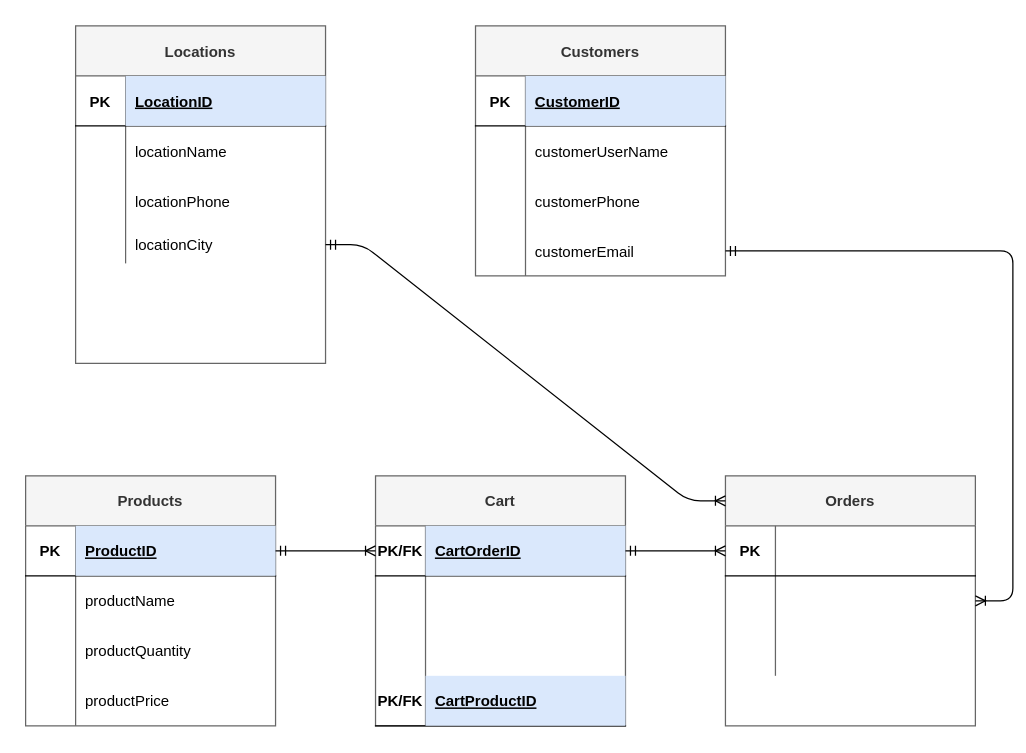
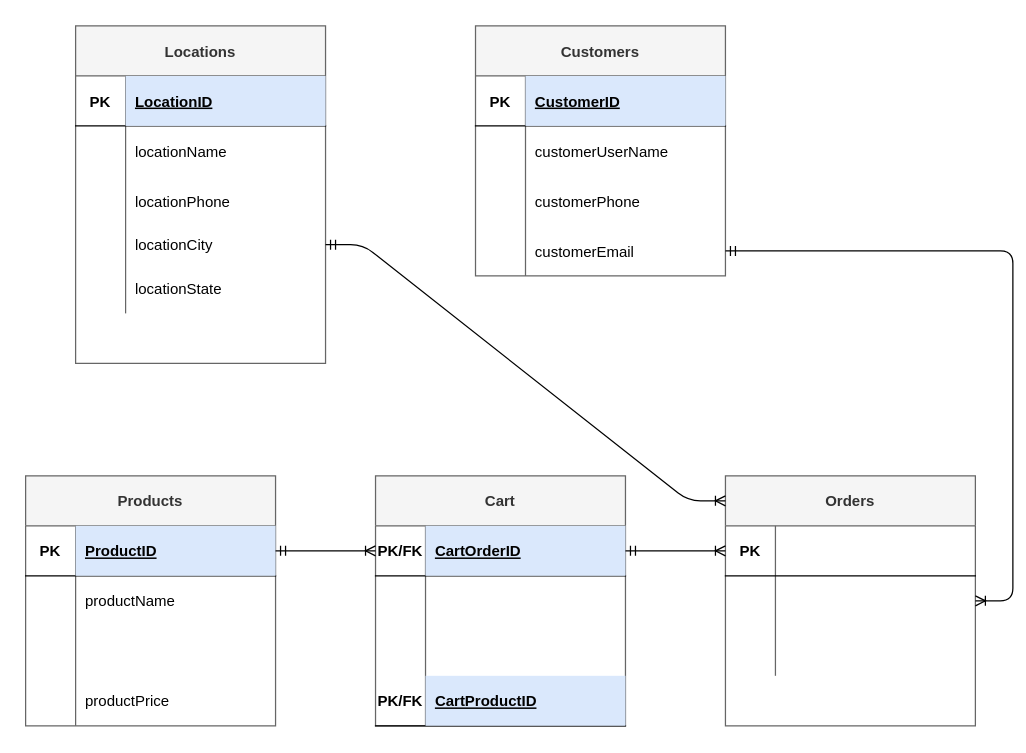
none -> (226, 288)
(176, 651) -> none
